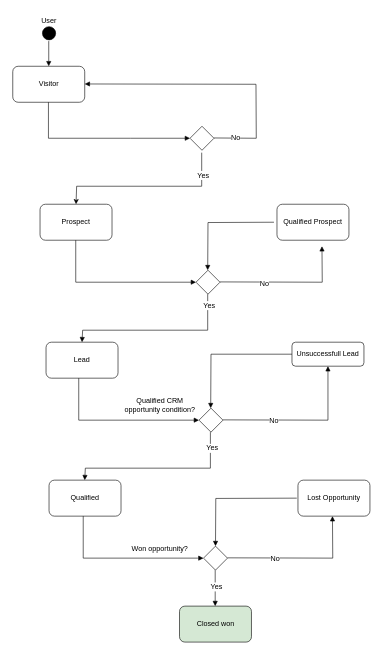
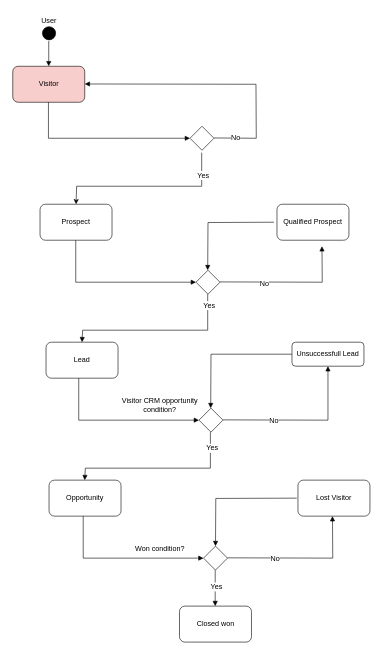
(49, 84) -> (49, 84)
(160, 405) -> (160, 405)
(85, 498) -> (85, 498)
(334, 498) -> (334, 498)
(160, 549) -> (160, 549)
(215, 624) -> (215, 624)
